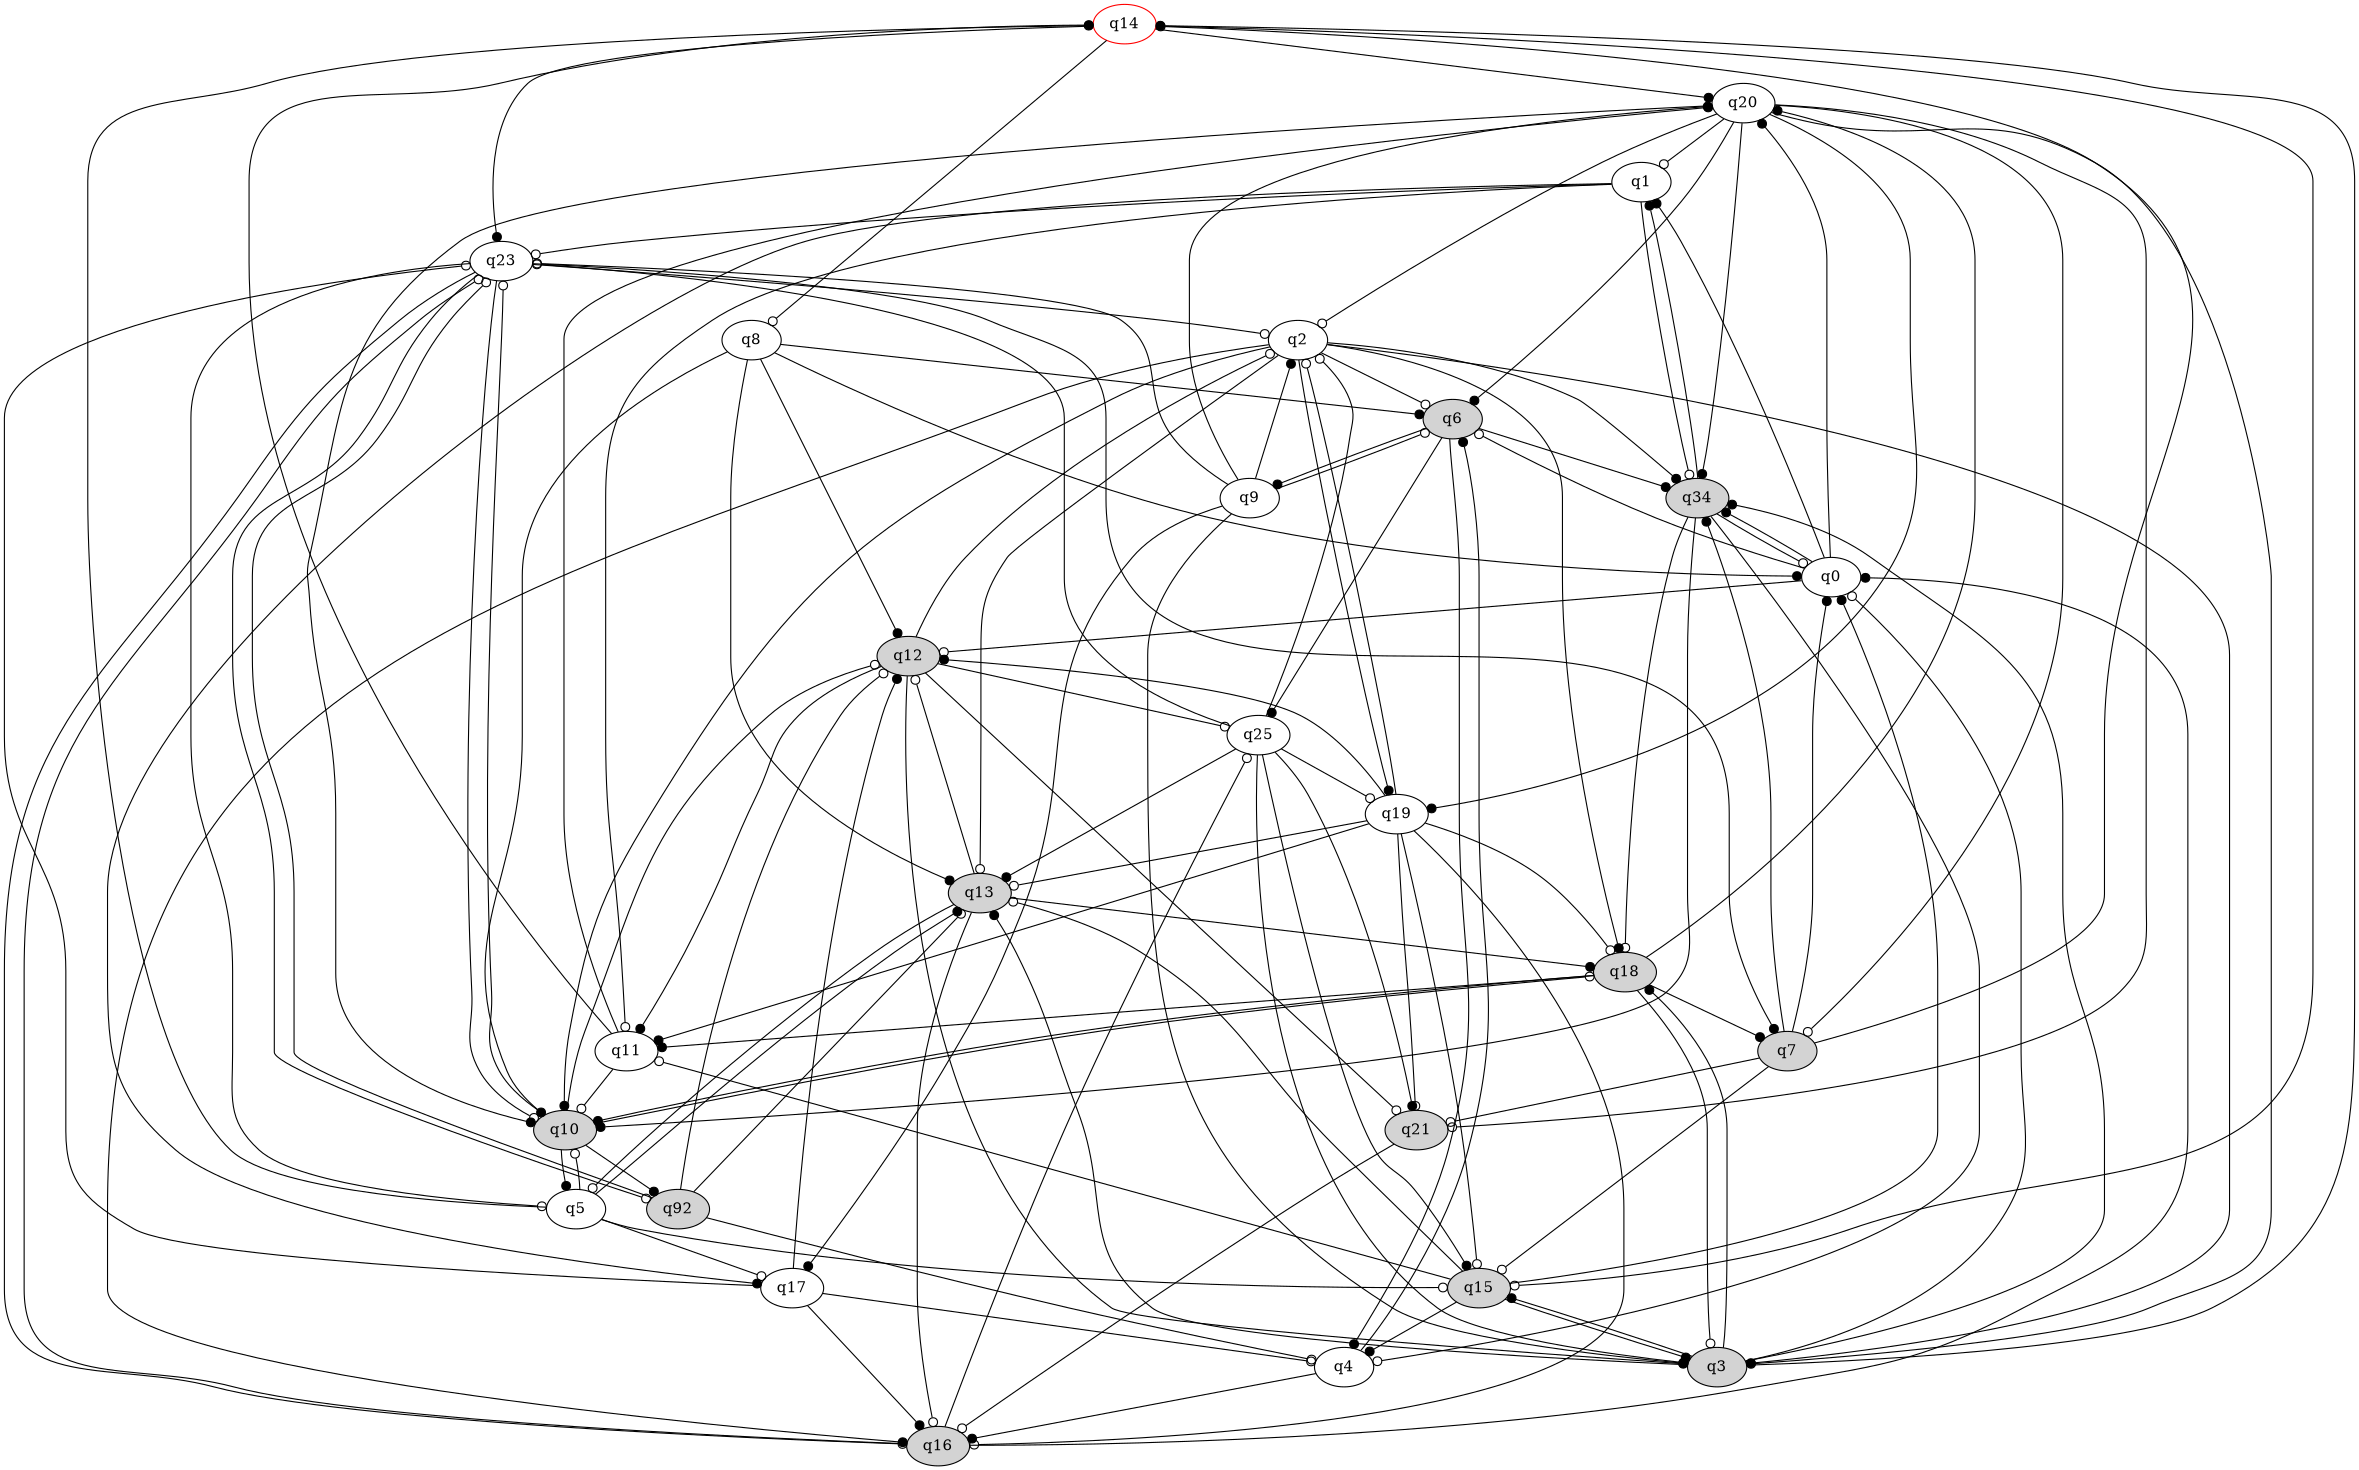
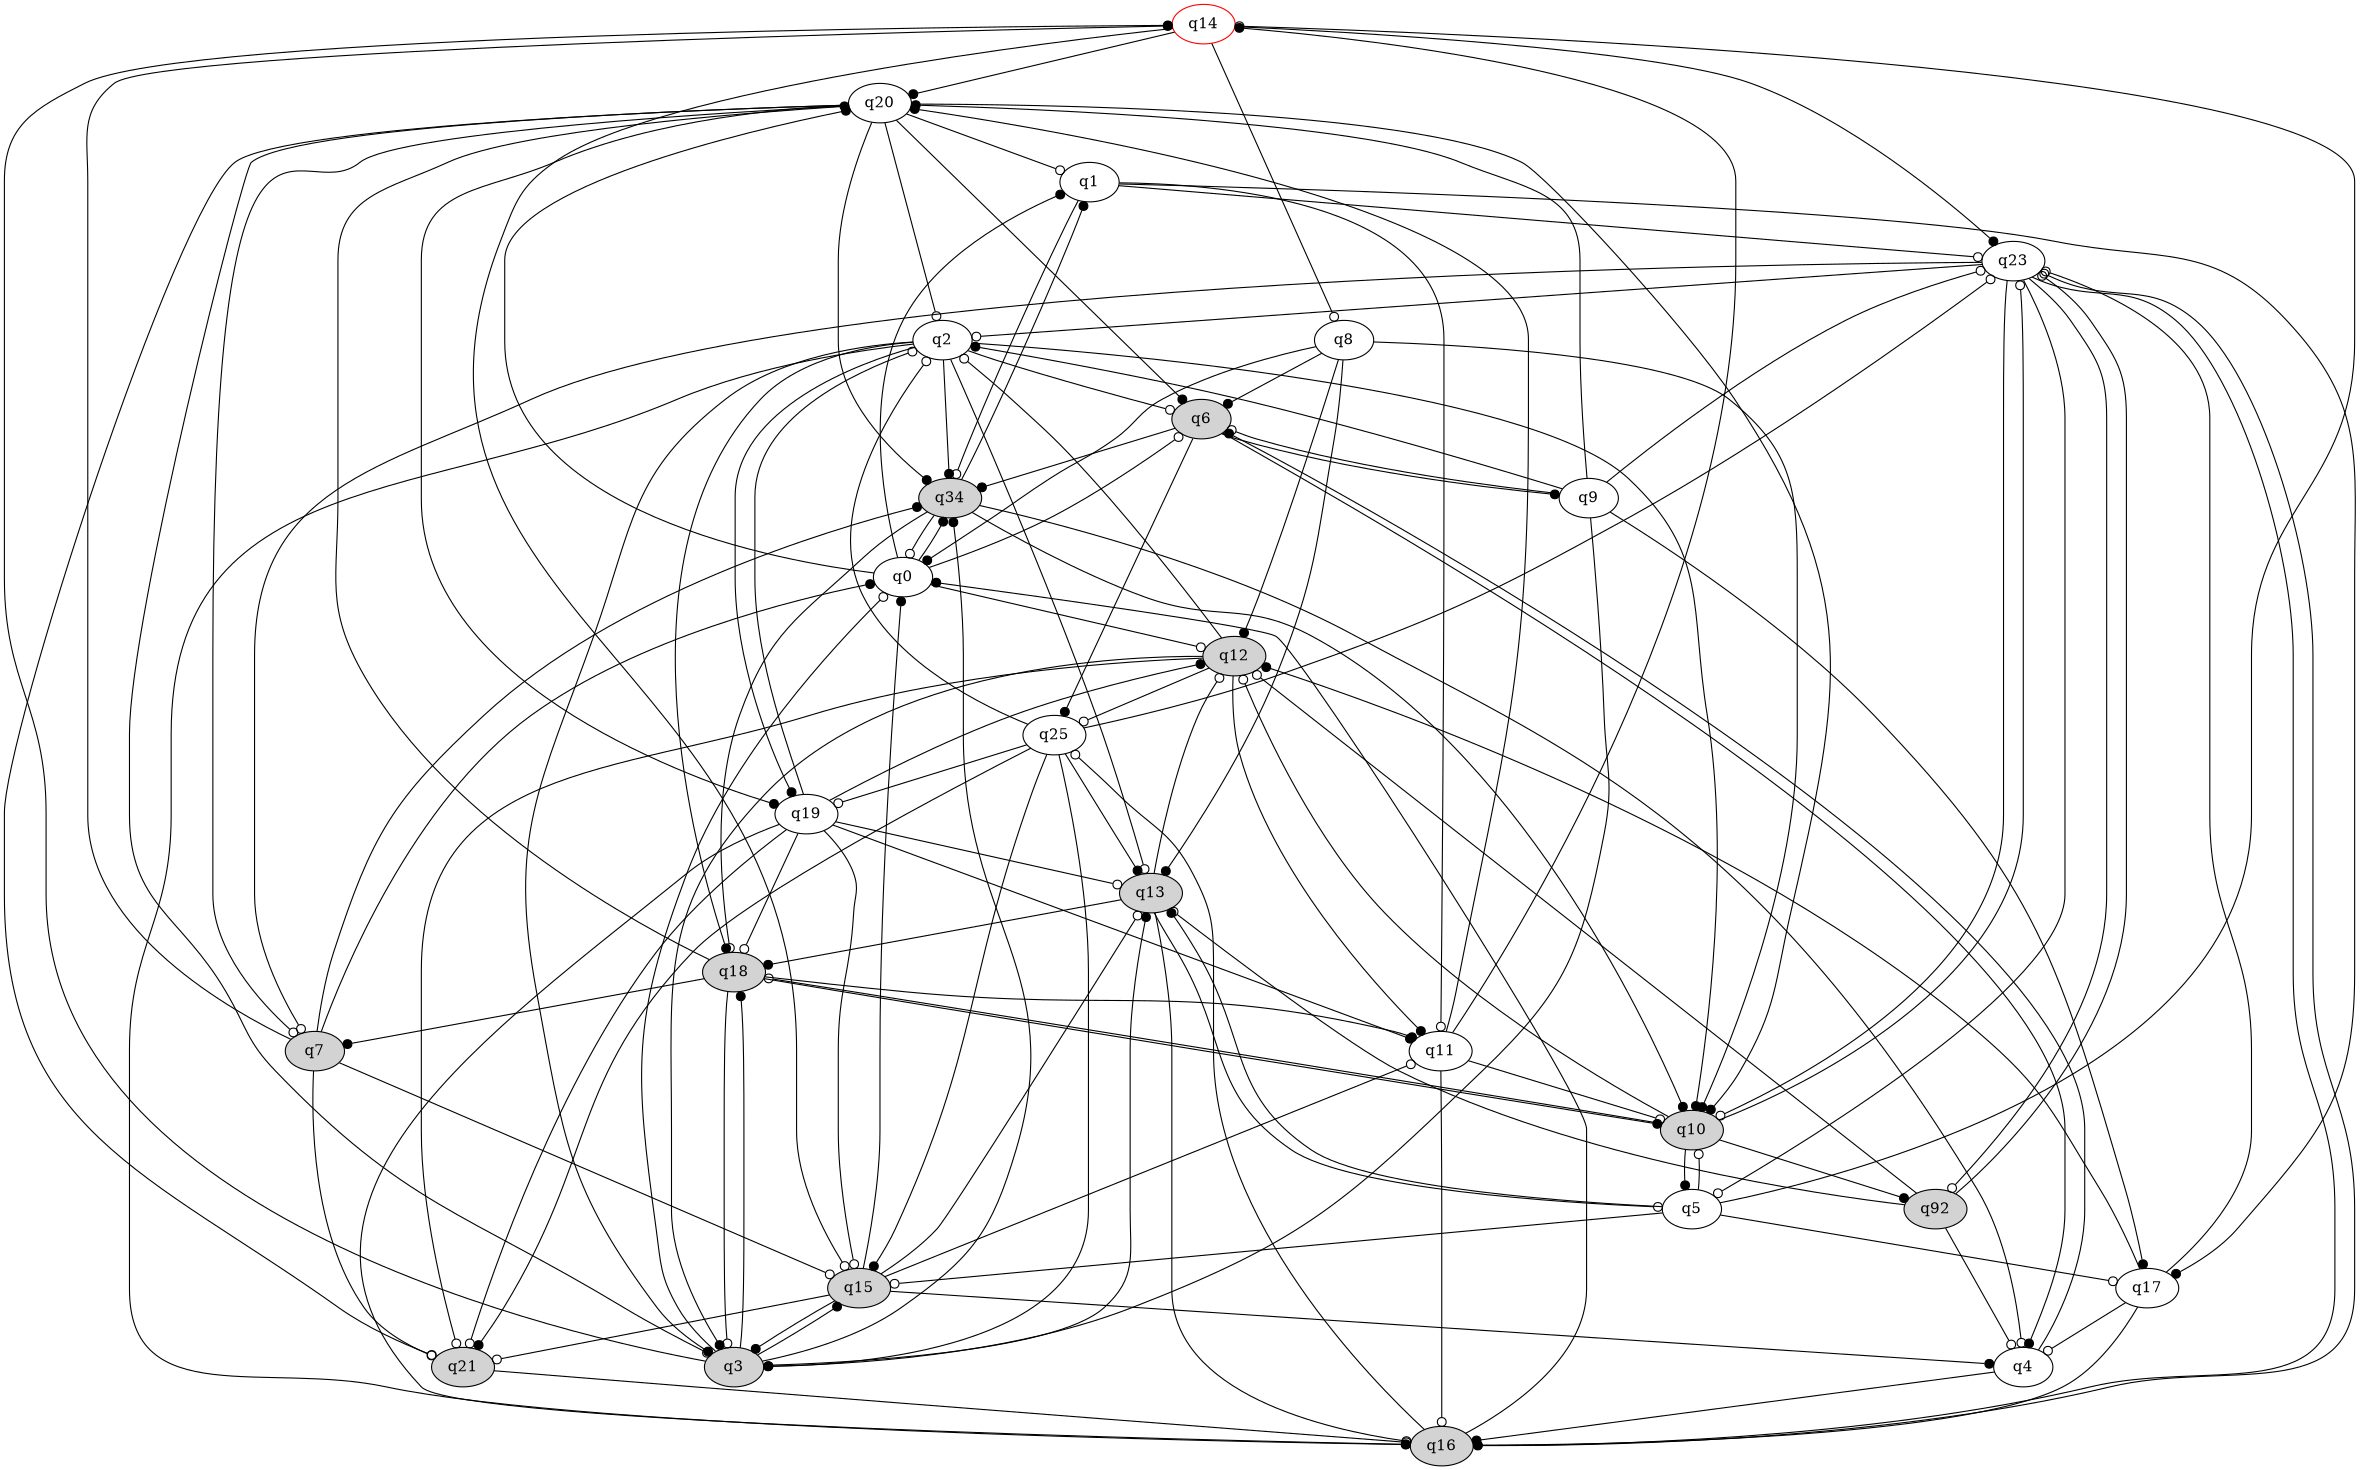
(1180, 620) -> (860, 324)
none -> (1442, 1244)
none -> (649, 1330)
